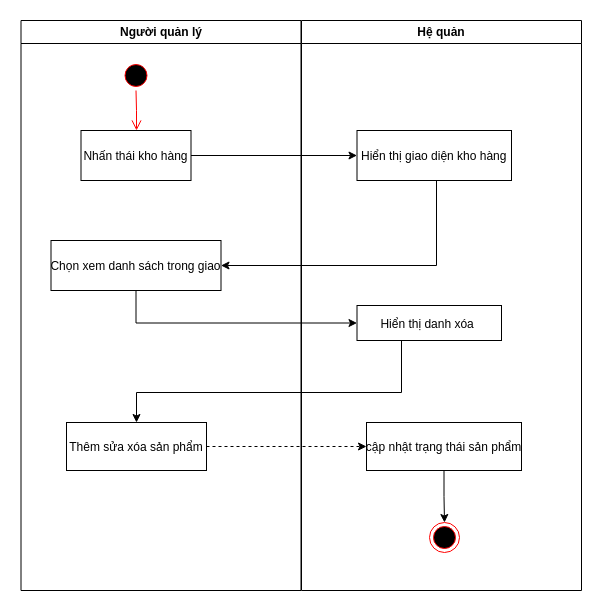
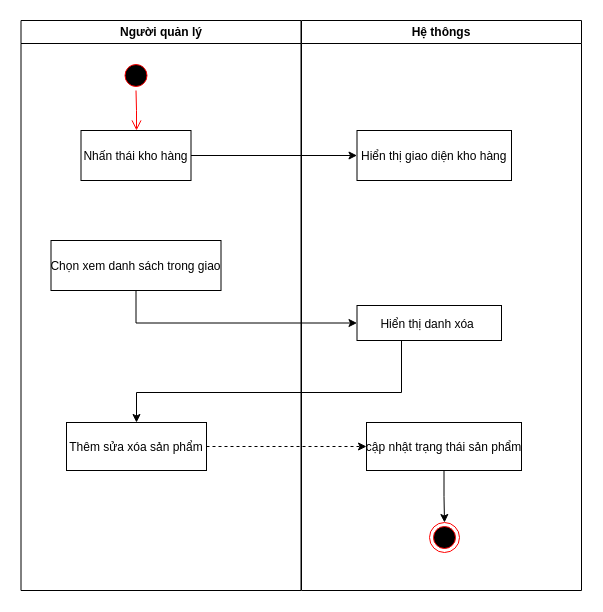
(442, 33) -> (442, 33)
(375, 266) -> none
